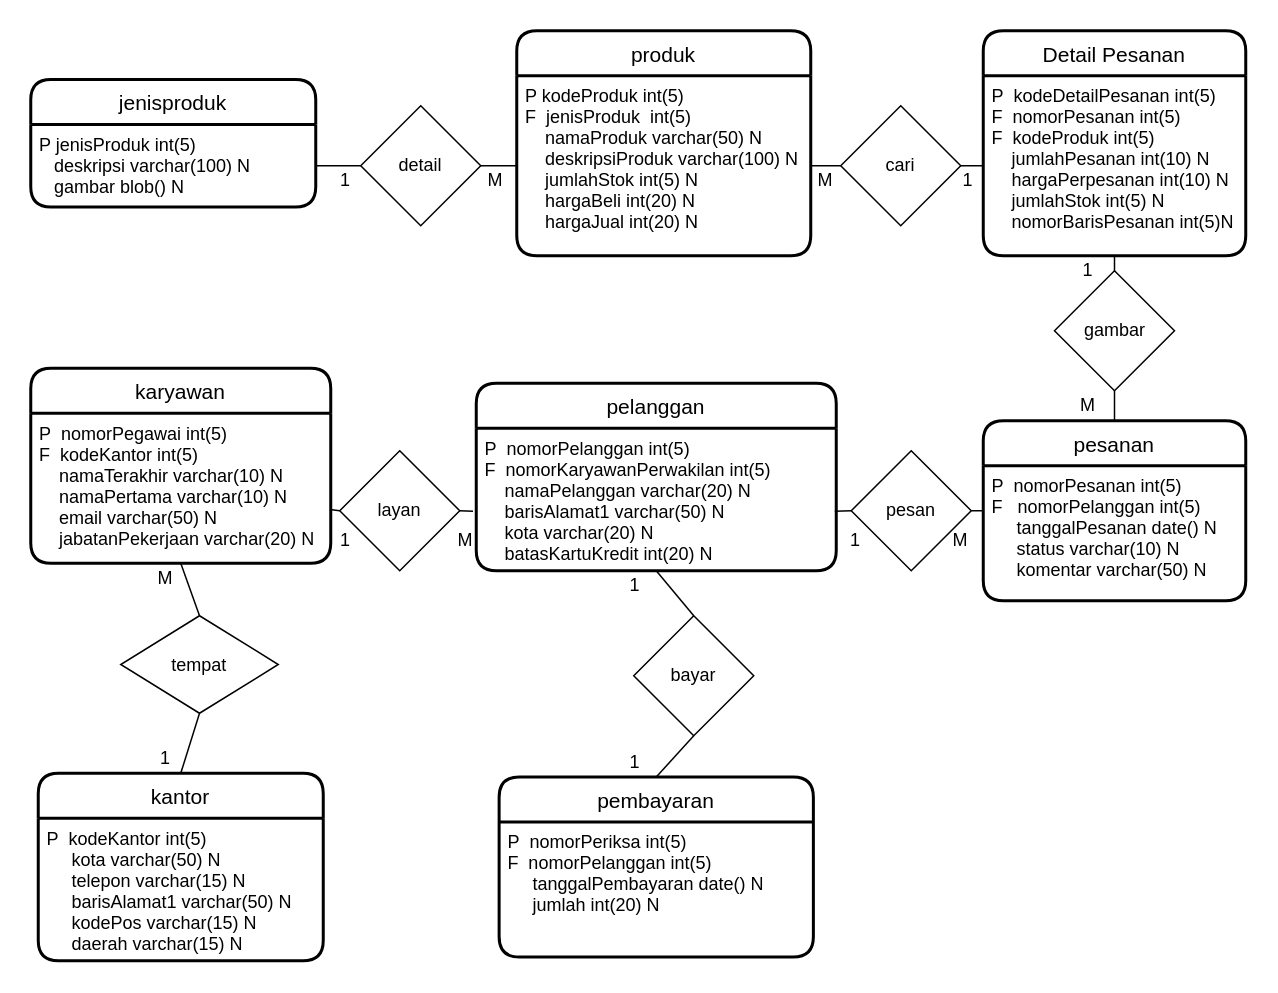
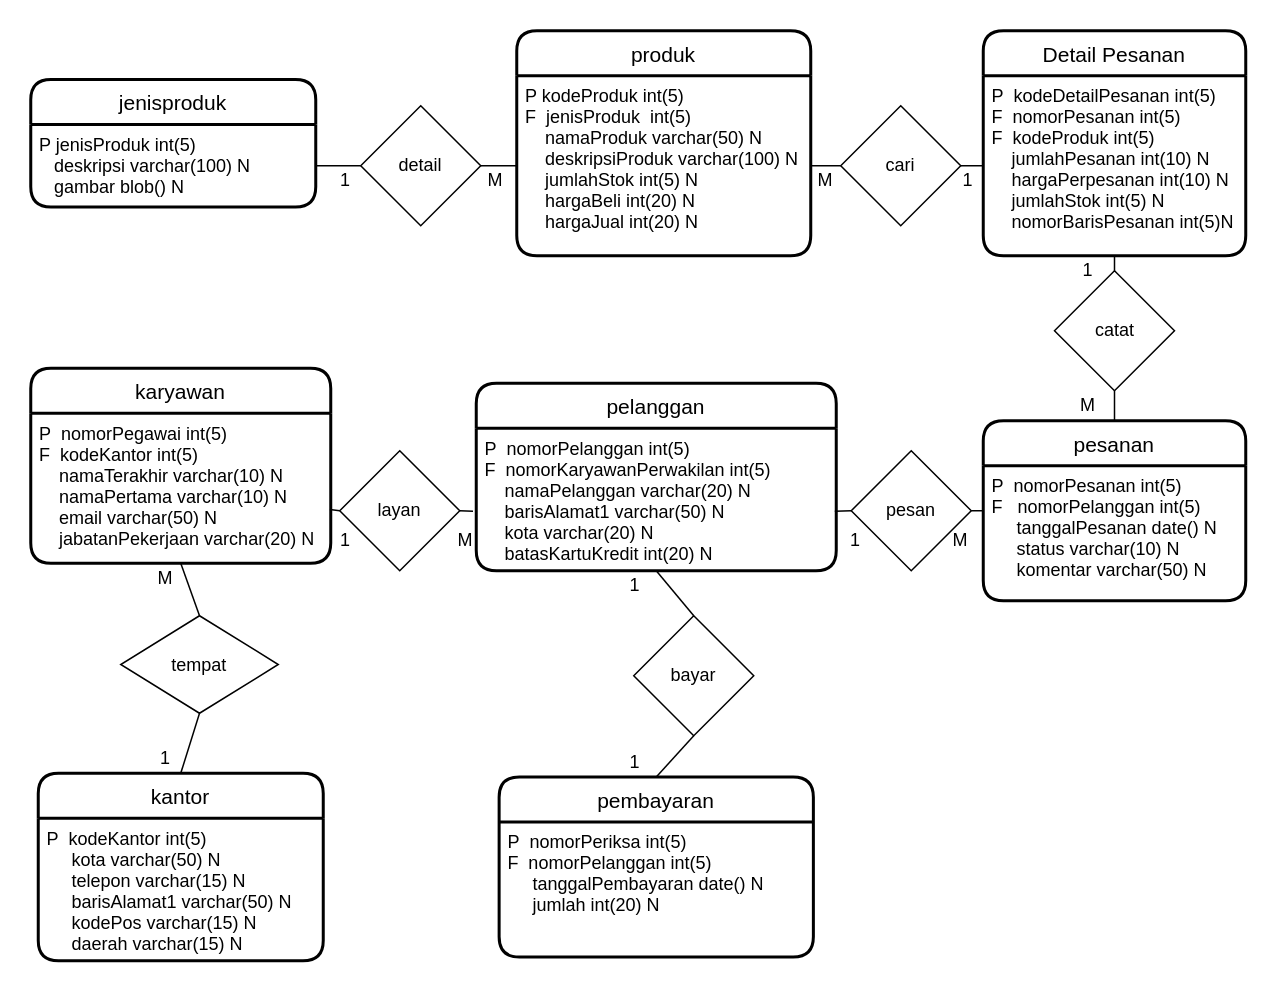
(1115, 331) -> (1115, 331)
